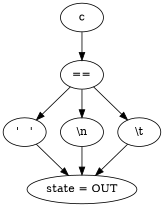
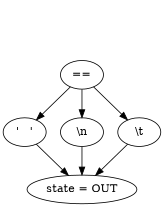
(82, 18) -> none
